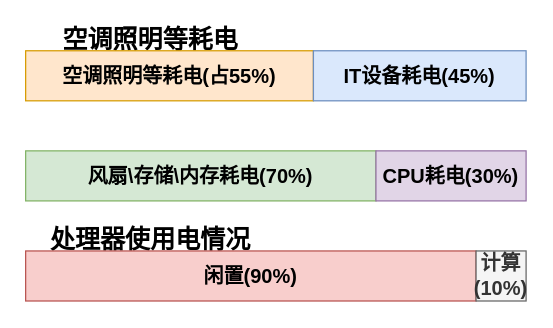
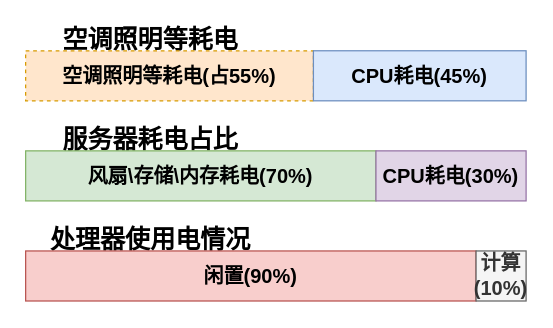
(169, 76) -> (169, 76)
(419, 76) -> (419, 76)
none -> (151, 138)
